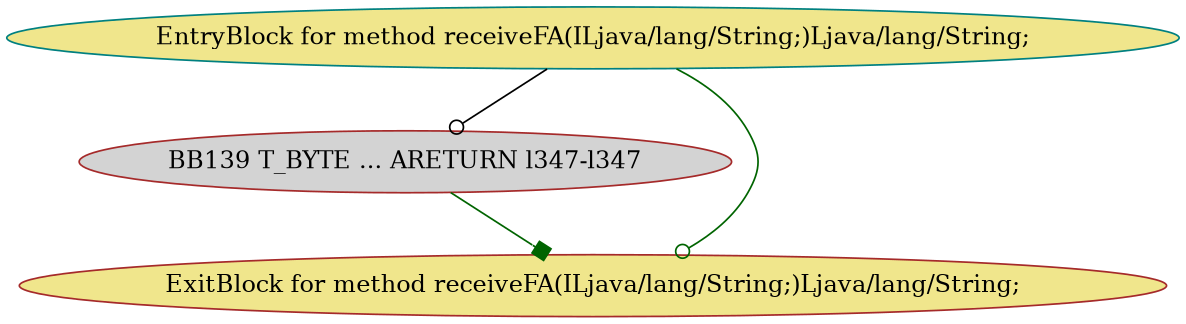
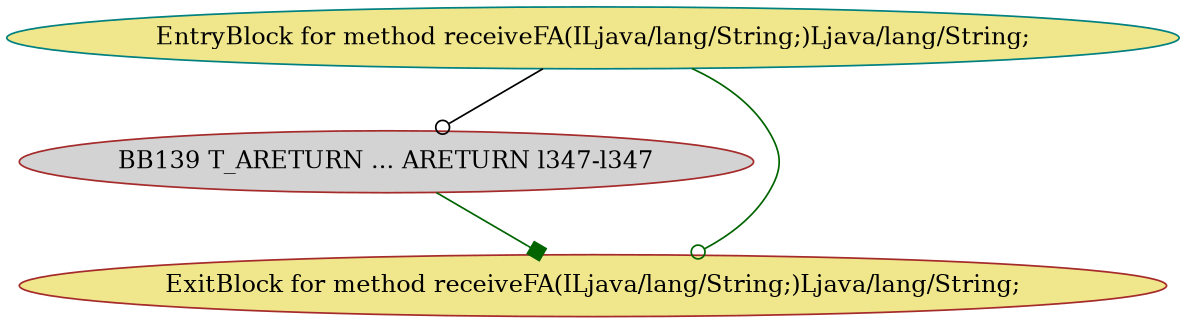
(405, 162) -> (386, 162)
